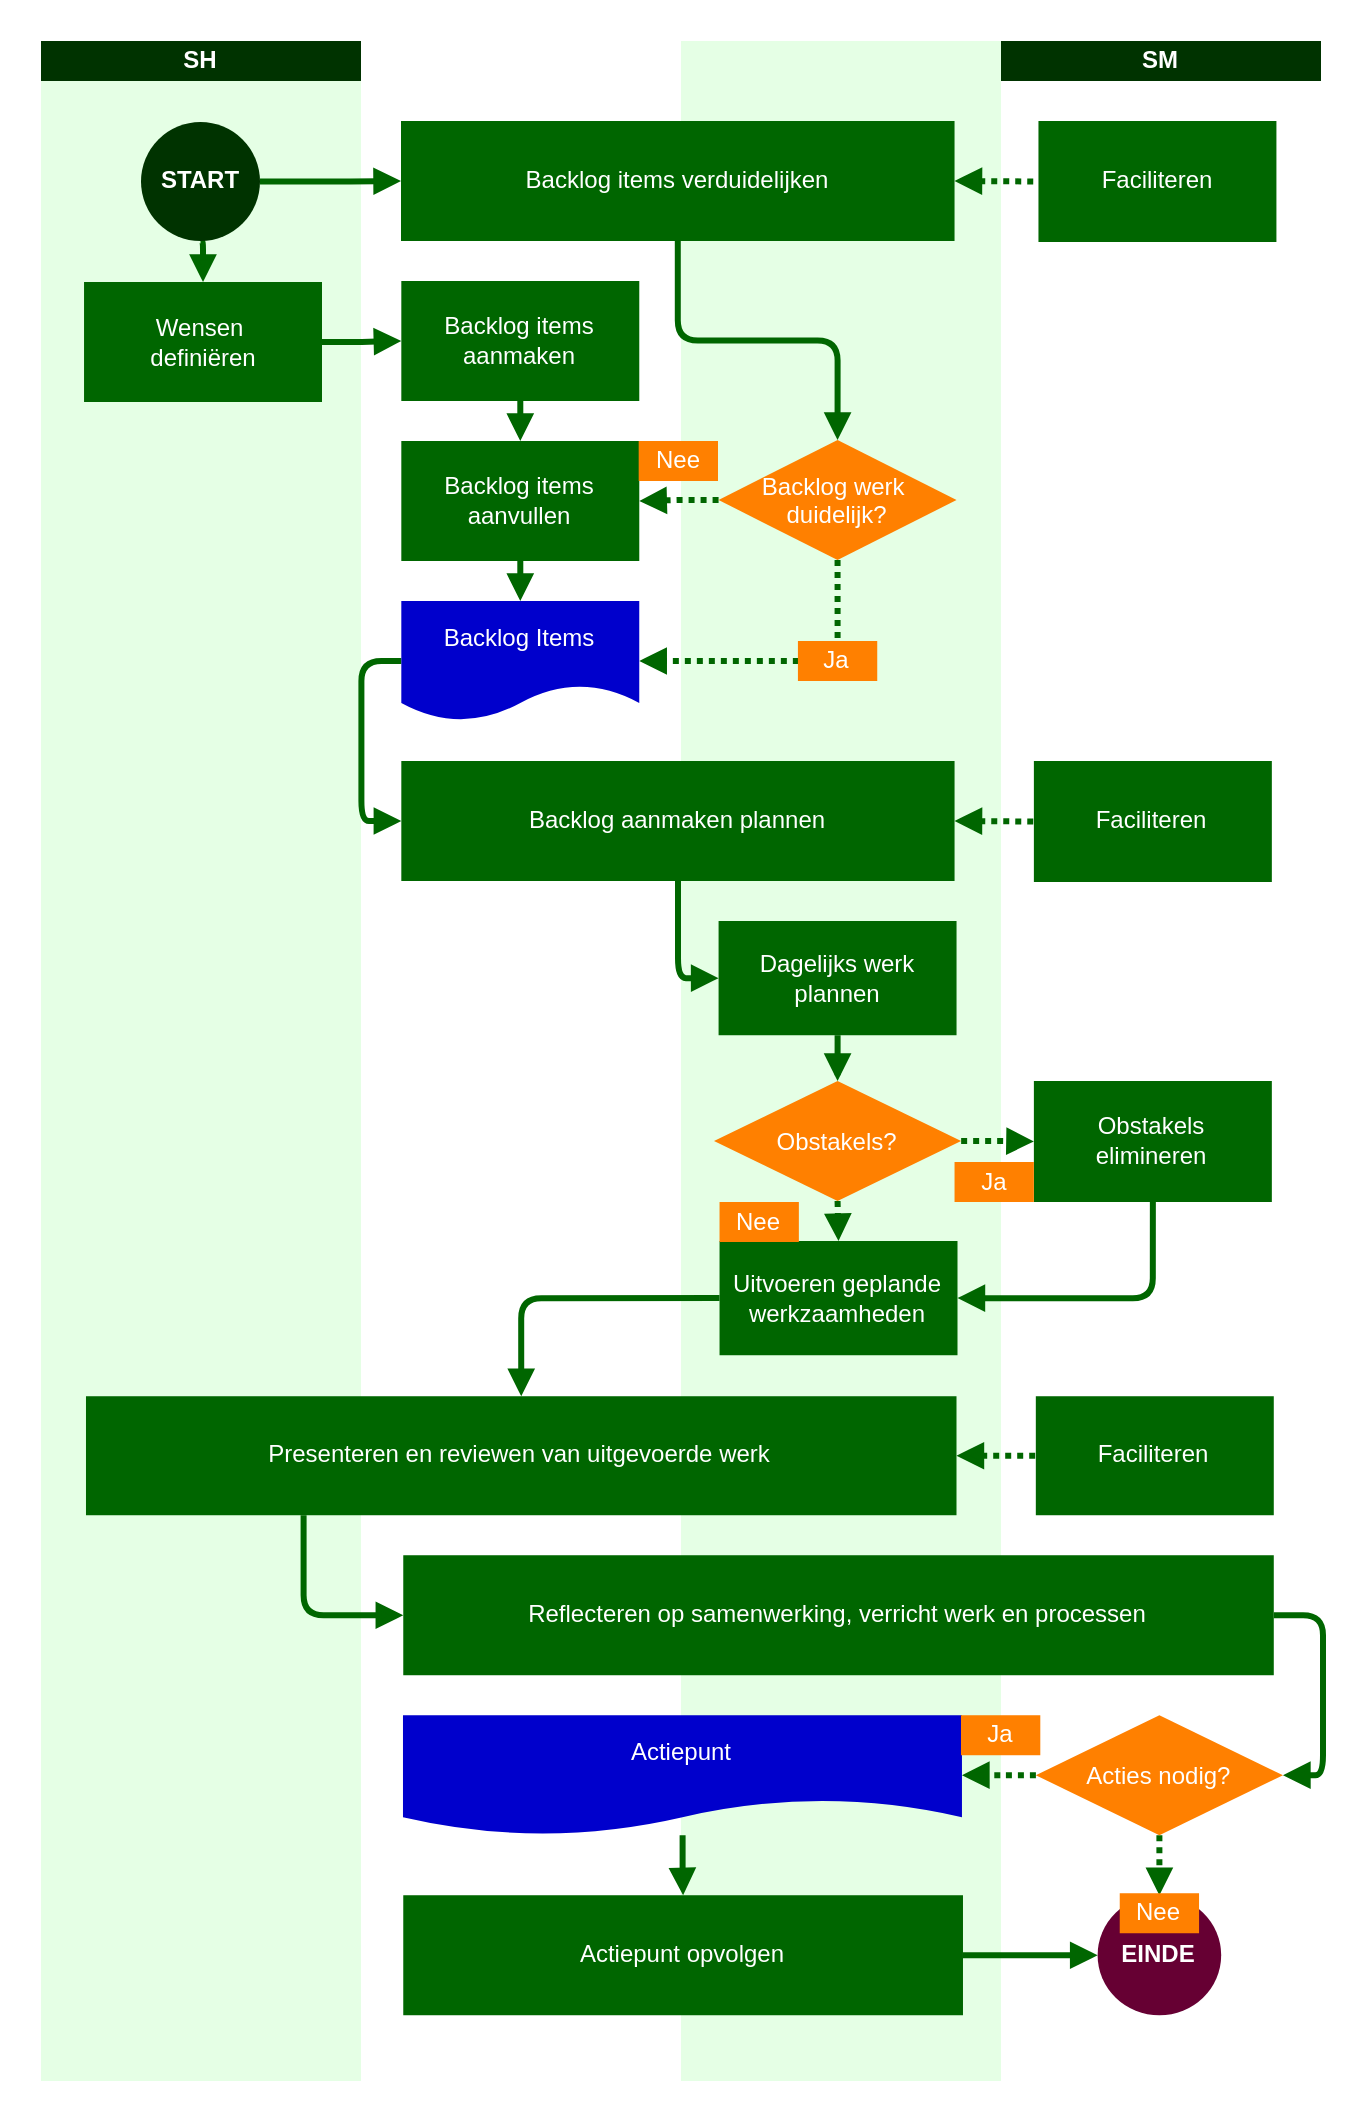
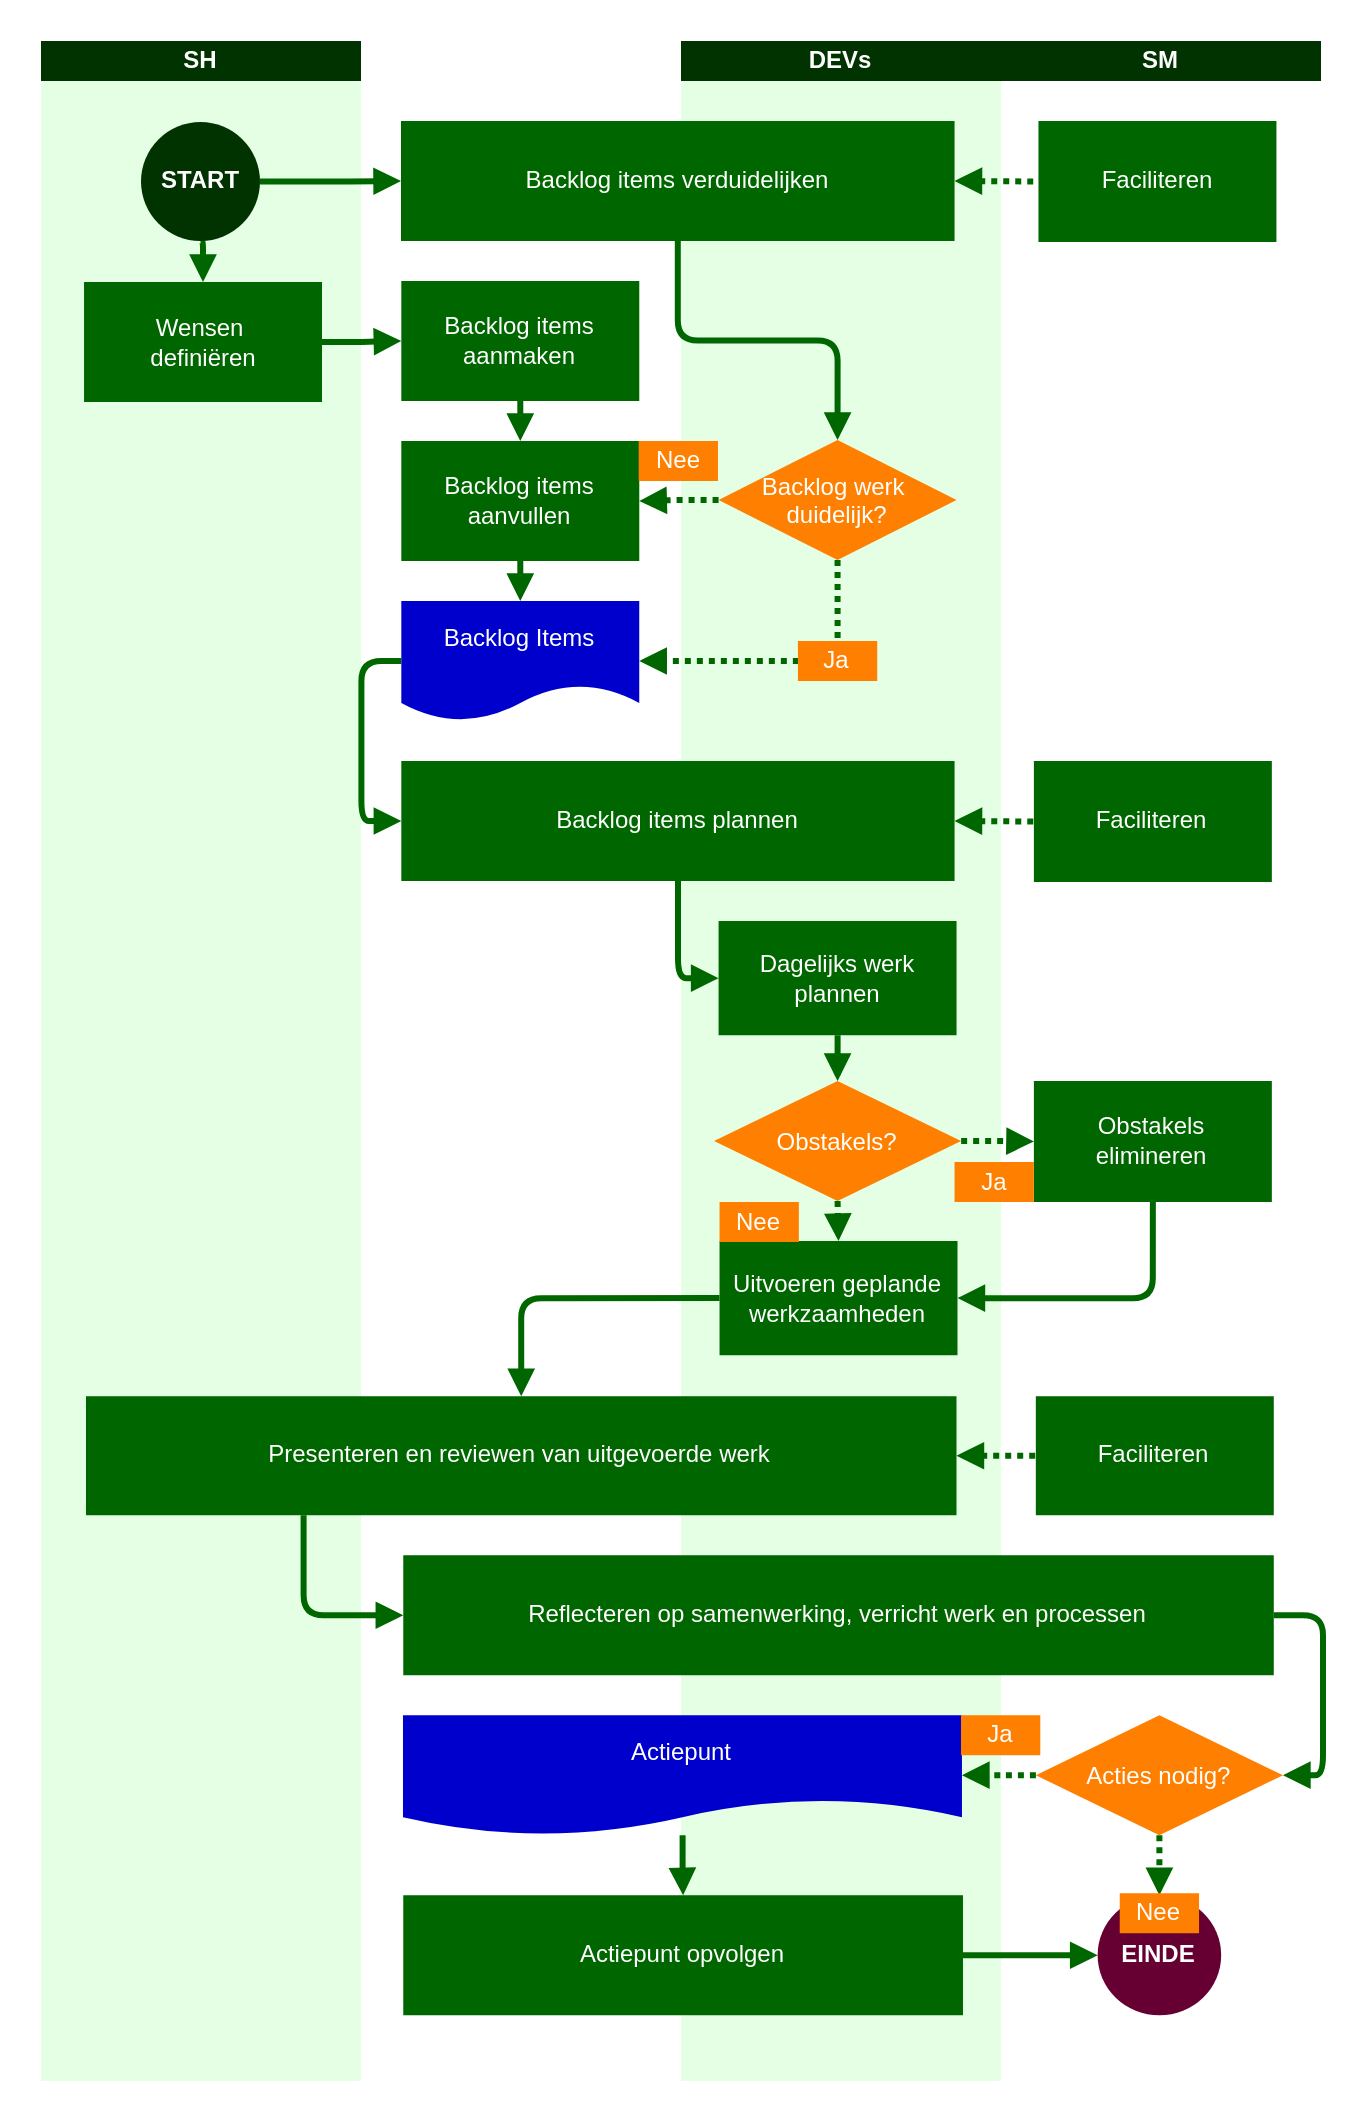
none -> (841, 61)
(678, 821) -> (678, 821)
